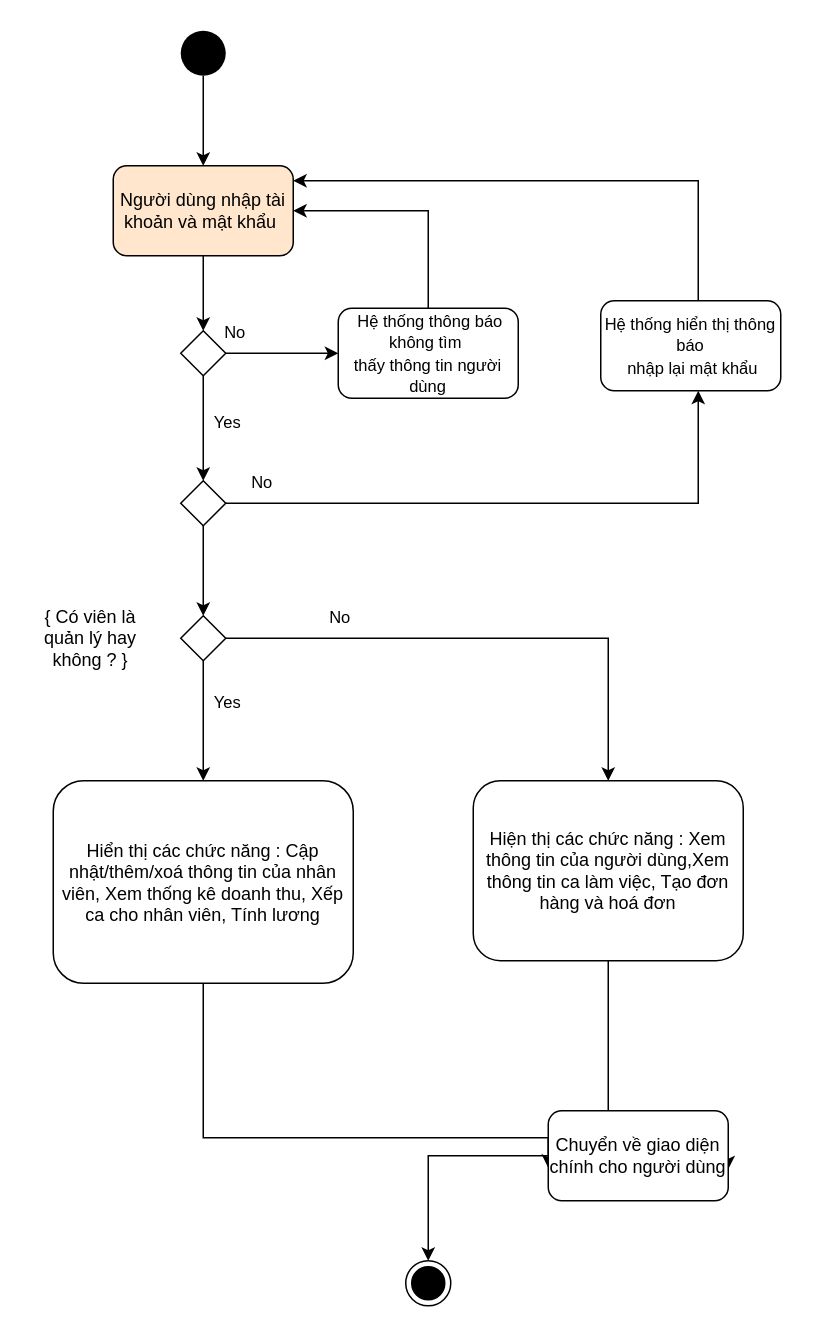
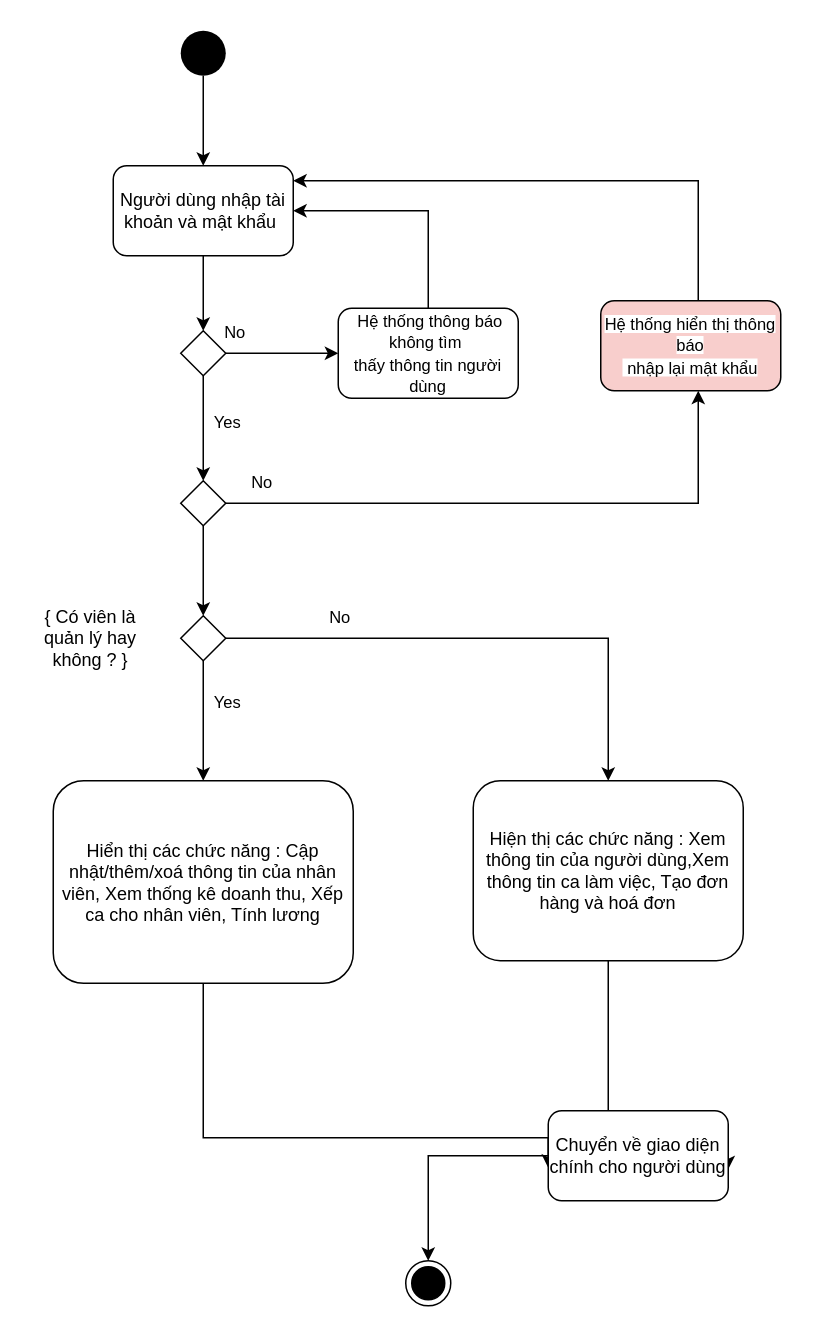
(203, 211) -> (203, 211)
(691, 346) -> (691, 346)
